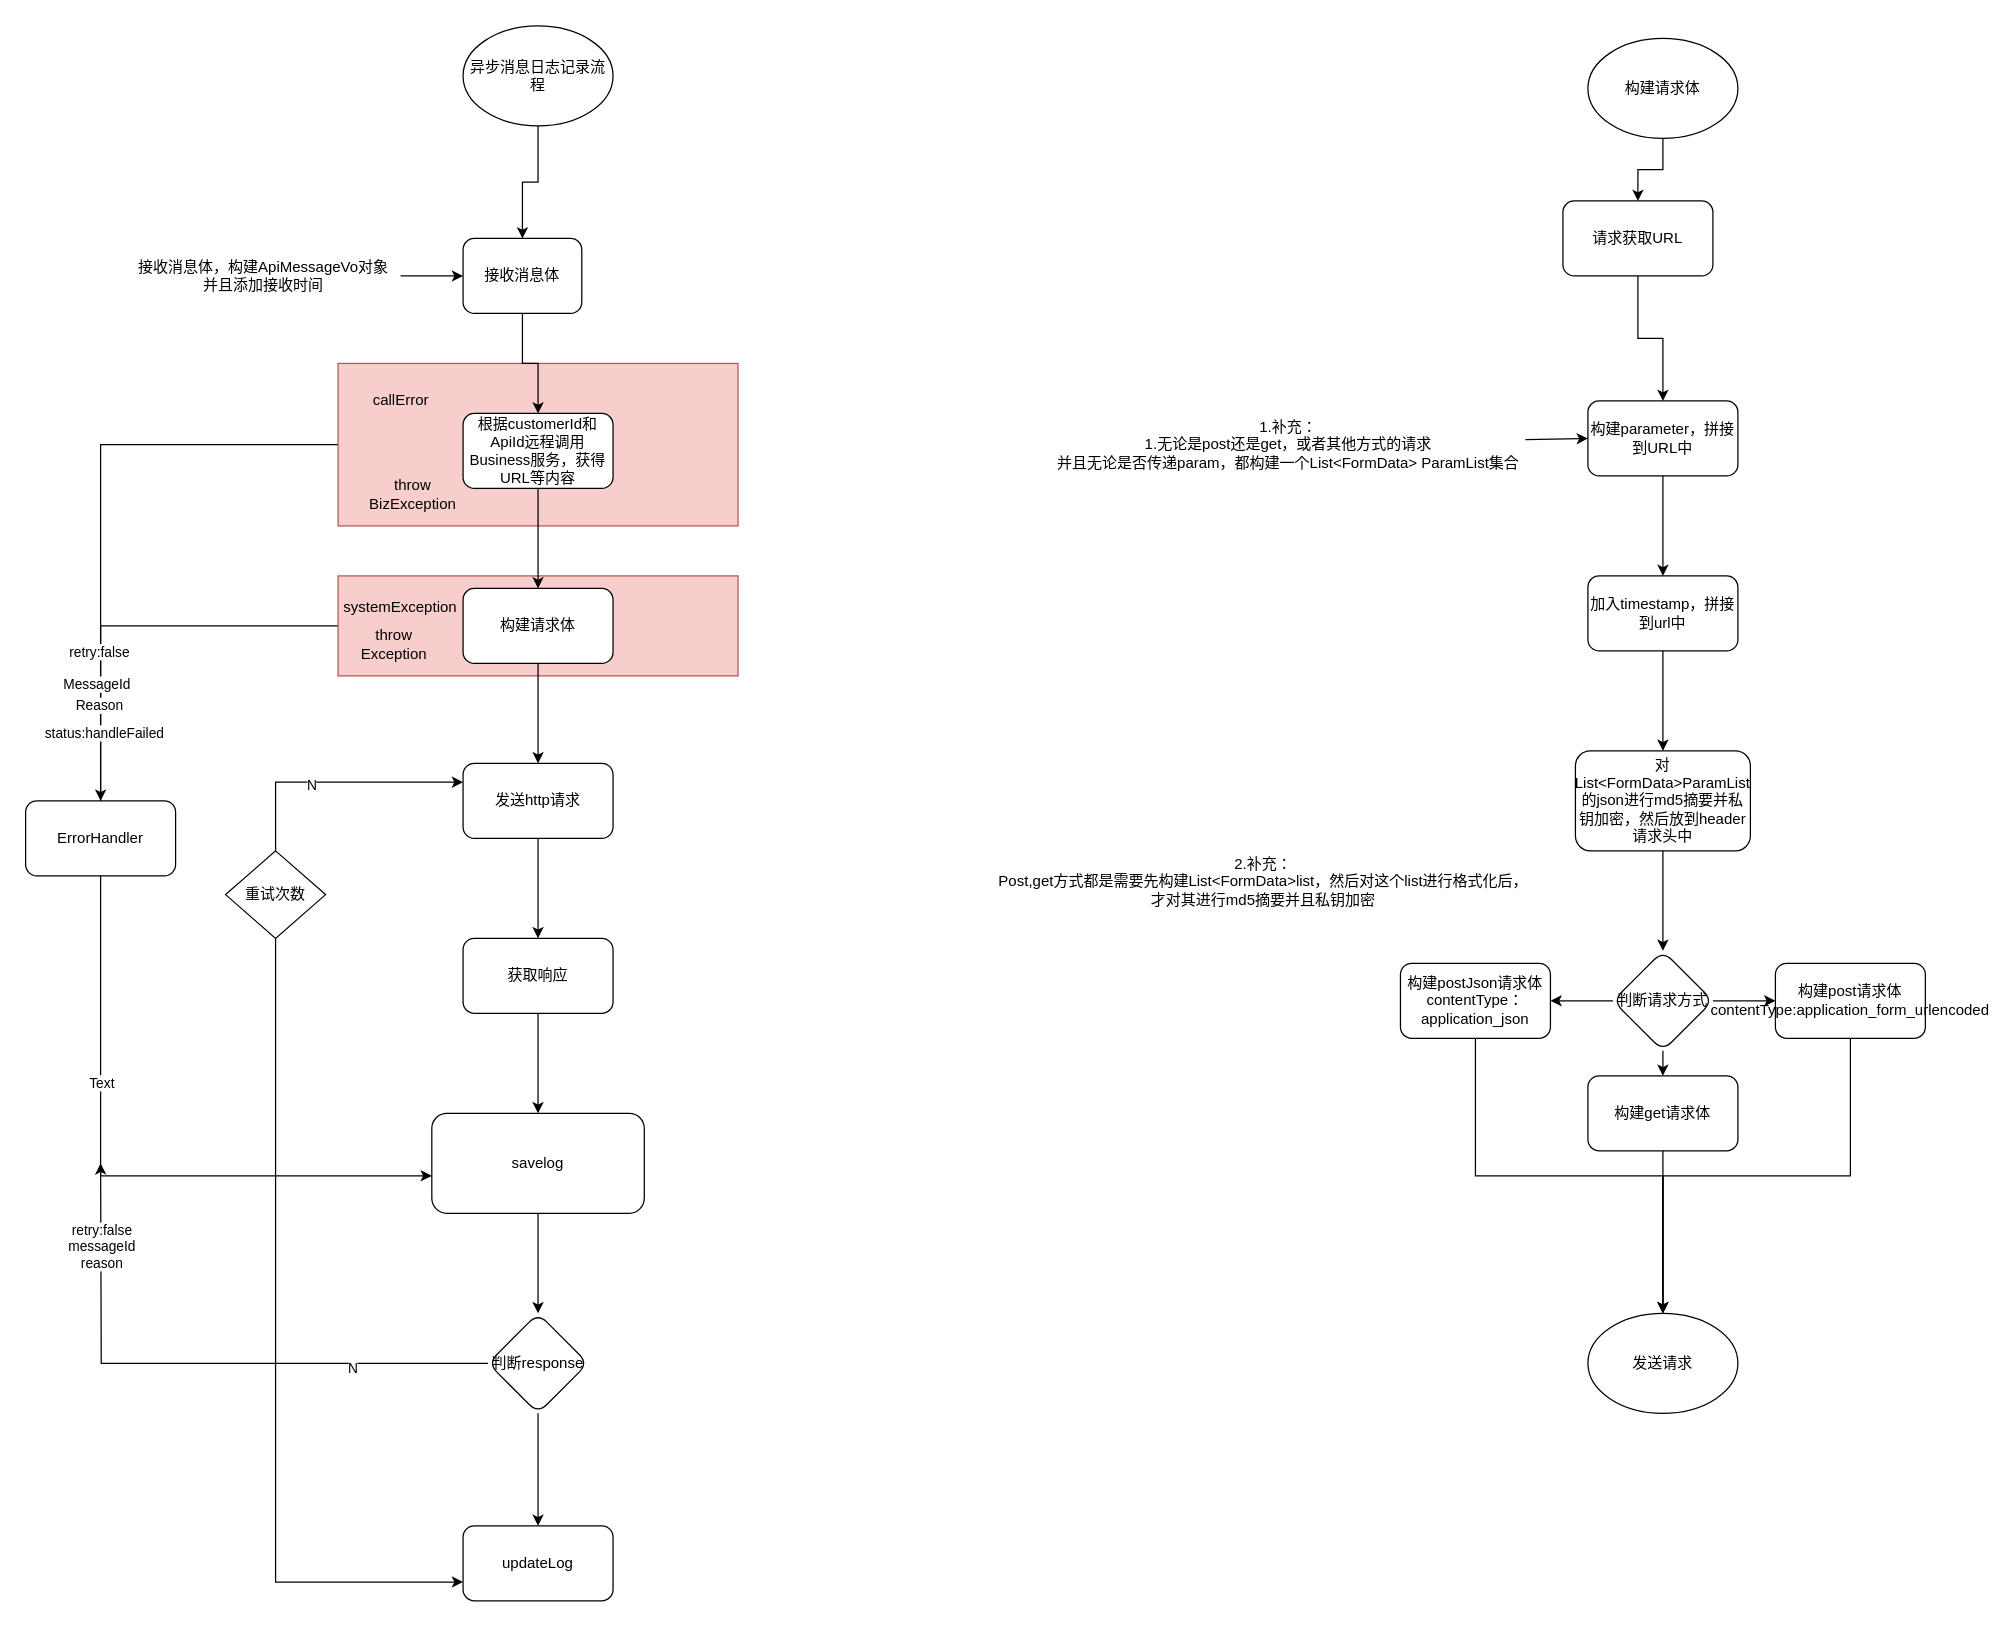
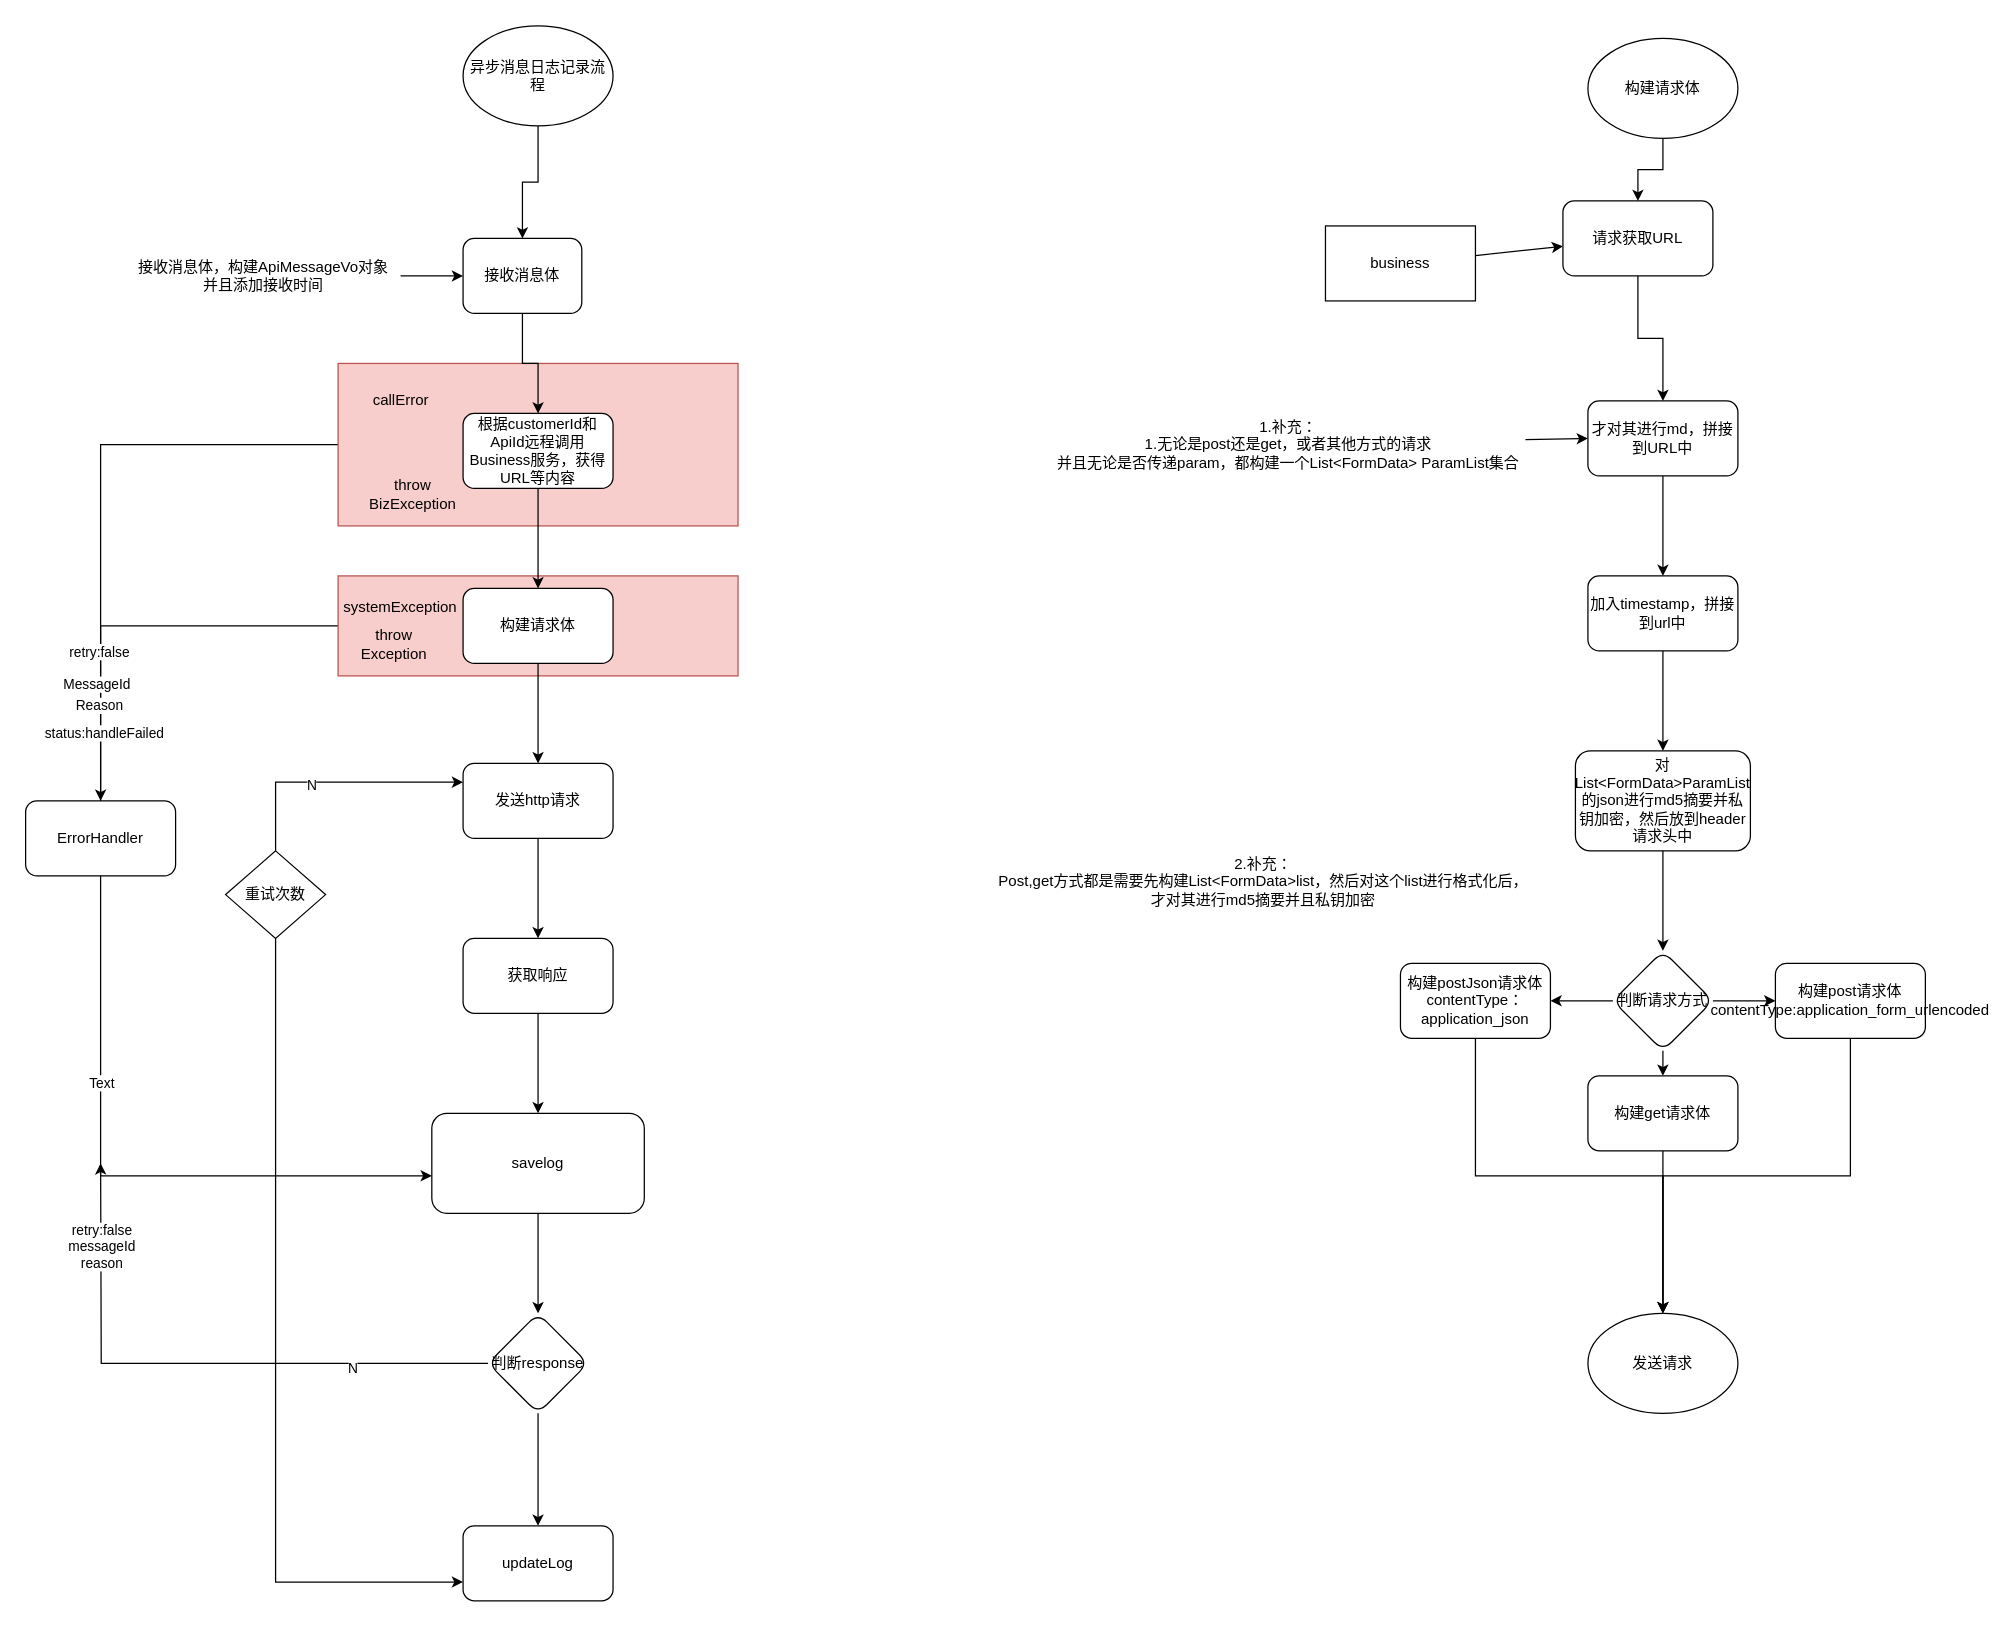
none -> (1515, 251)
none -> (1401, 263)
(1663, 438) -> (1663, 438)
